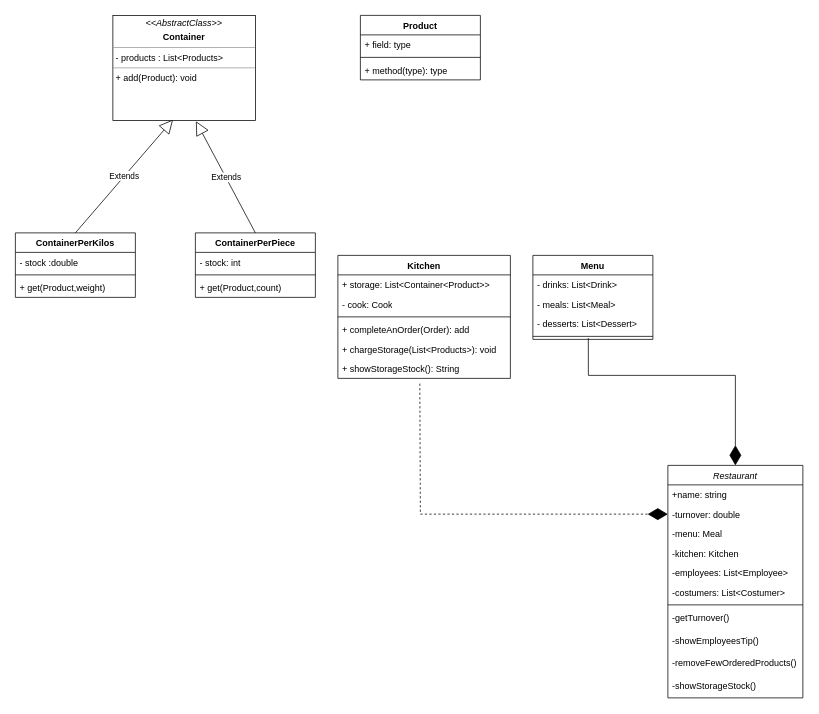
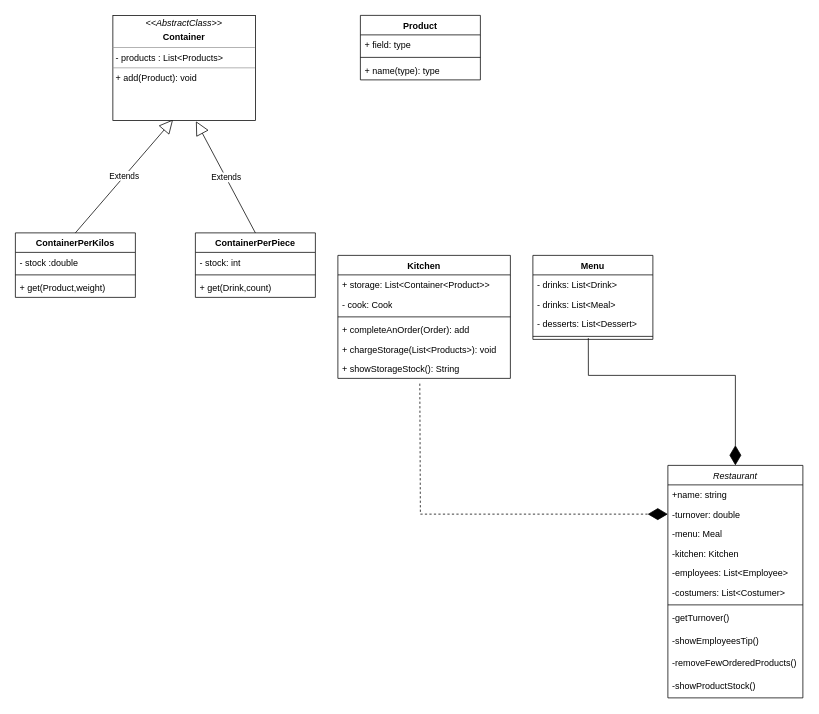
(412, 71) -> (407, 71)
(248, 289) -> (242, 289)
(578, 305) -> (581, 305)
(720, 686) -> (720, 686)
